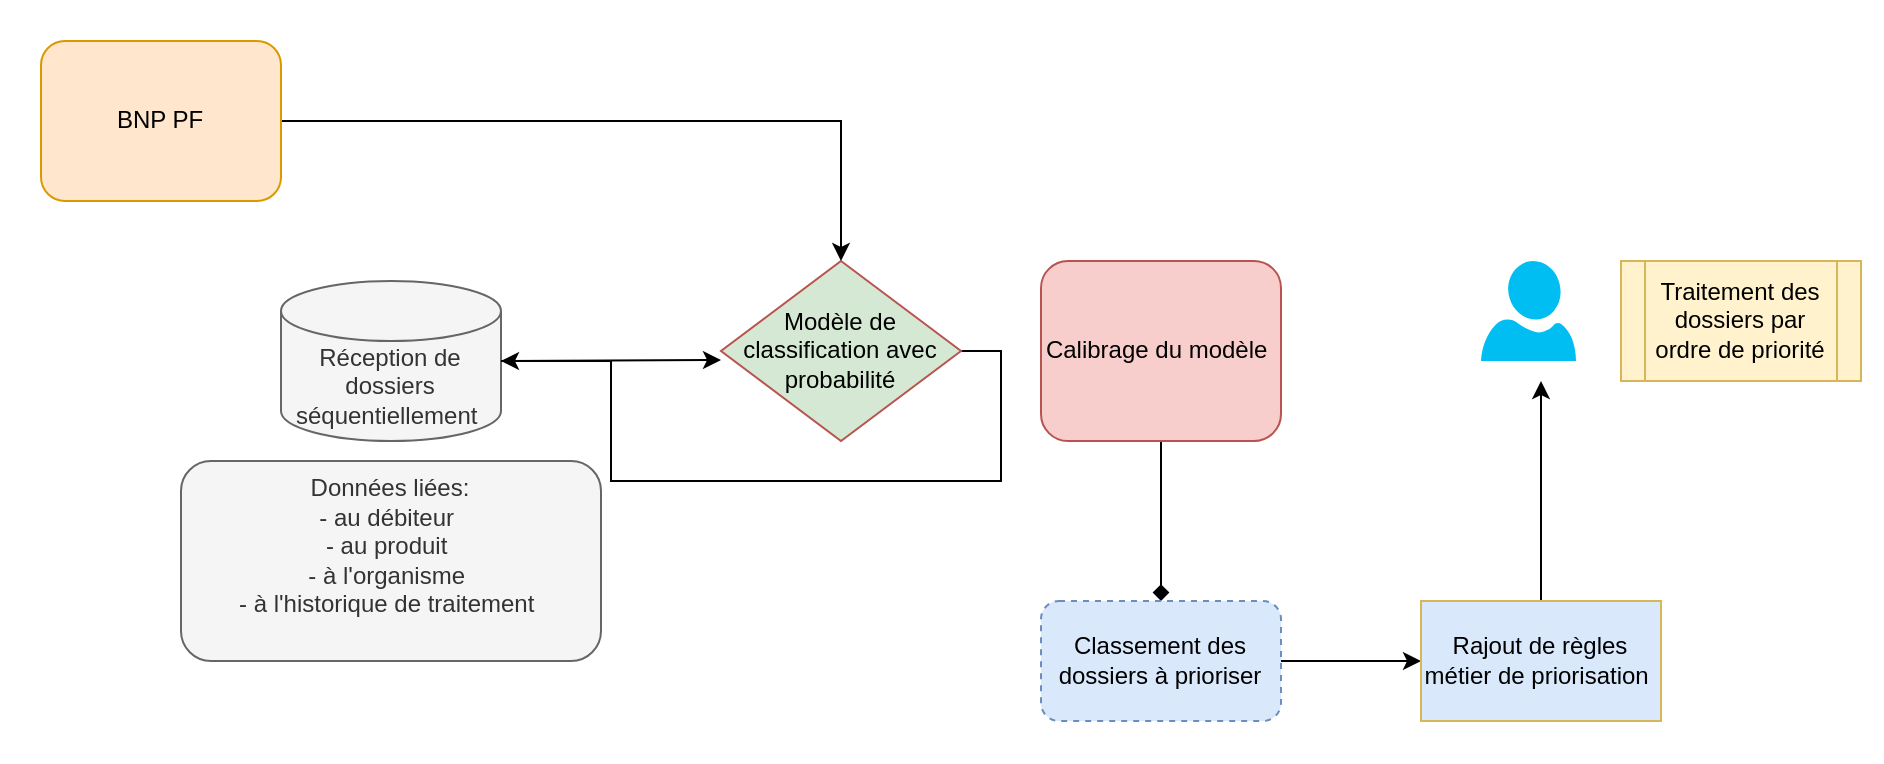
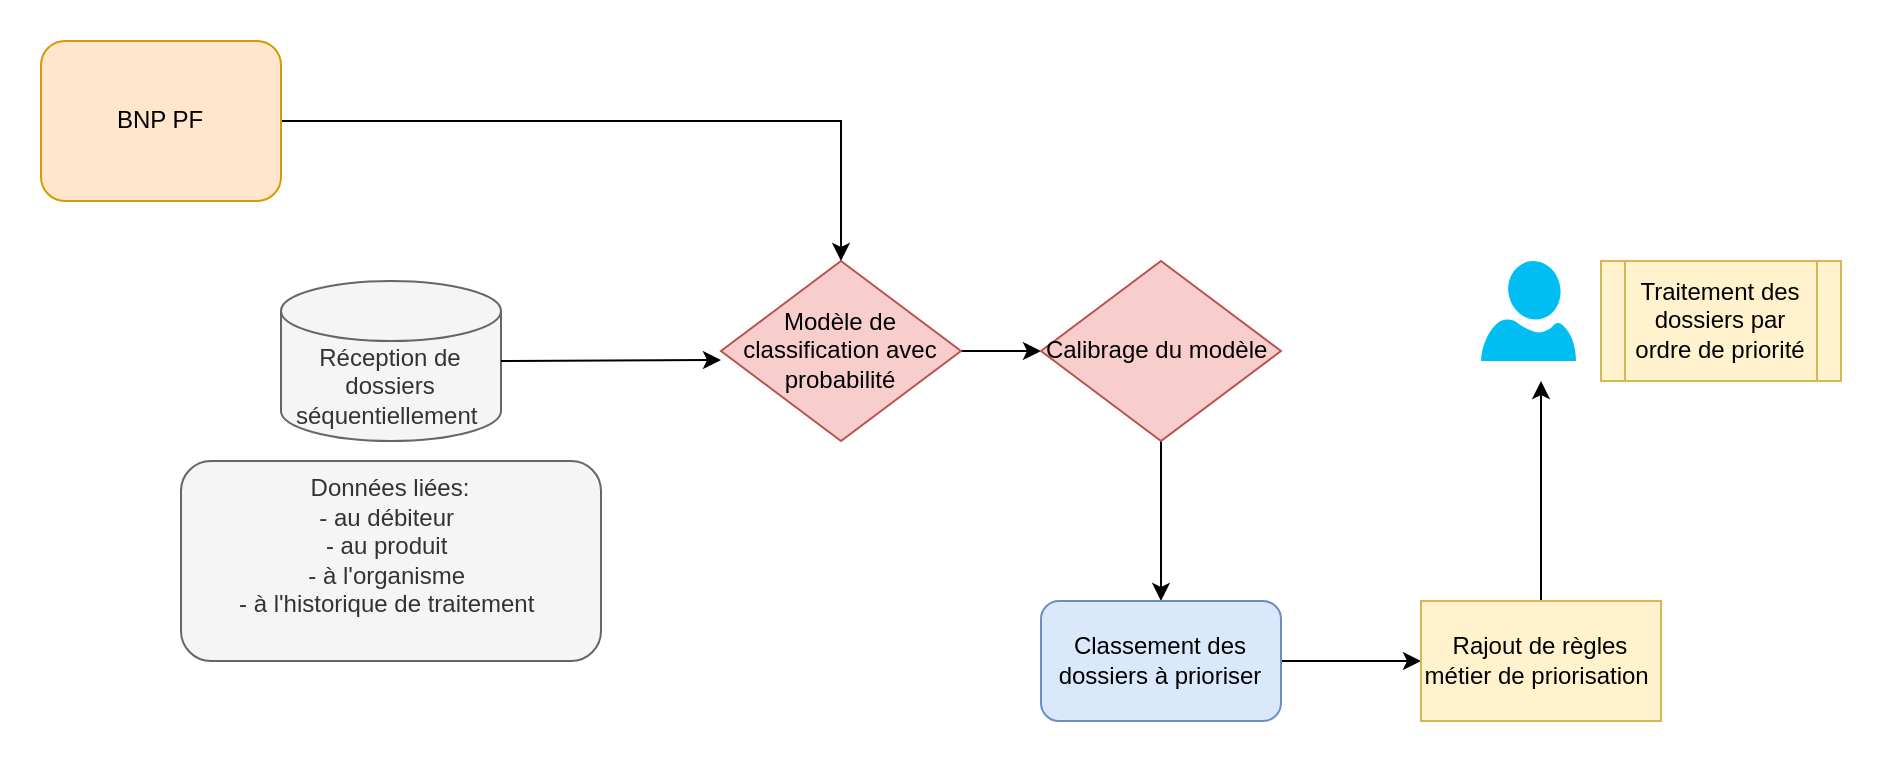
(1741, 321) -> (1721, 321)
(841, 351) -> (841, 351)
(1161, 351) -> (1161, 351)
(814, 481) -> (1013, 351)
(1161, 585) -> (1161, 586)
(1161, 661) -> (1161, 661)
(1541, 661) -> (1541, 661)
